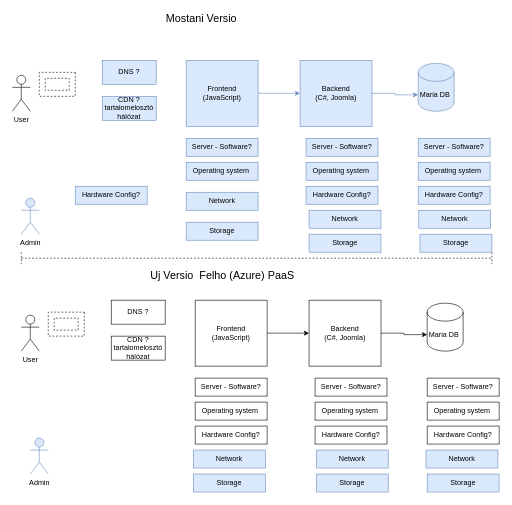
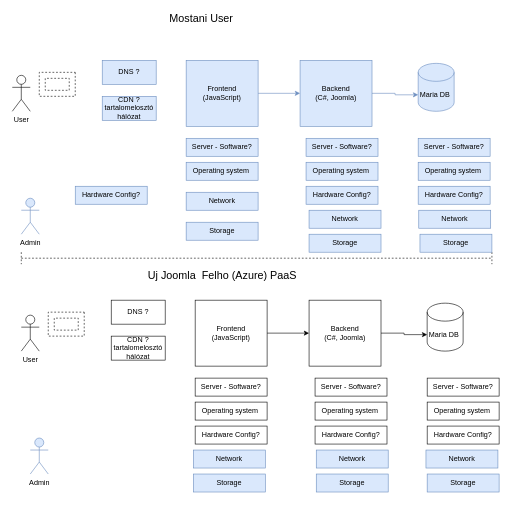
(202, 18) -> (202, 18)
(223, 276) -> (223, 276)
